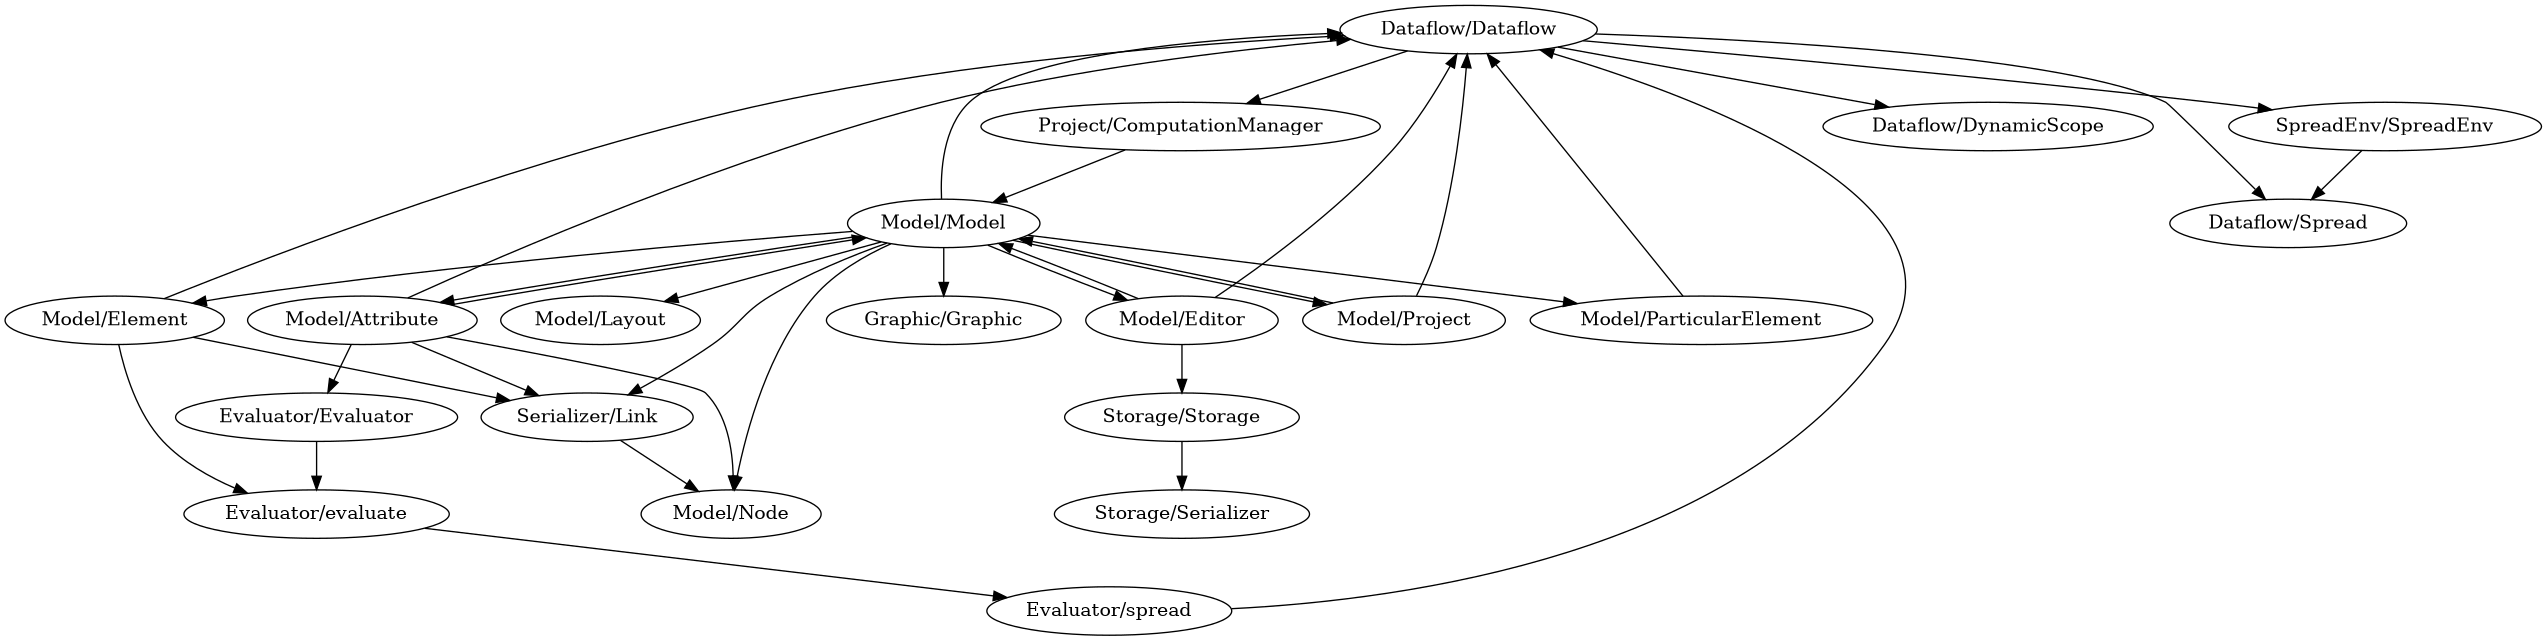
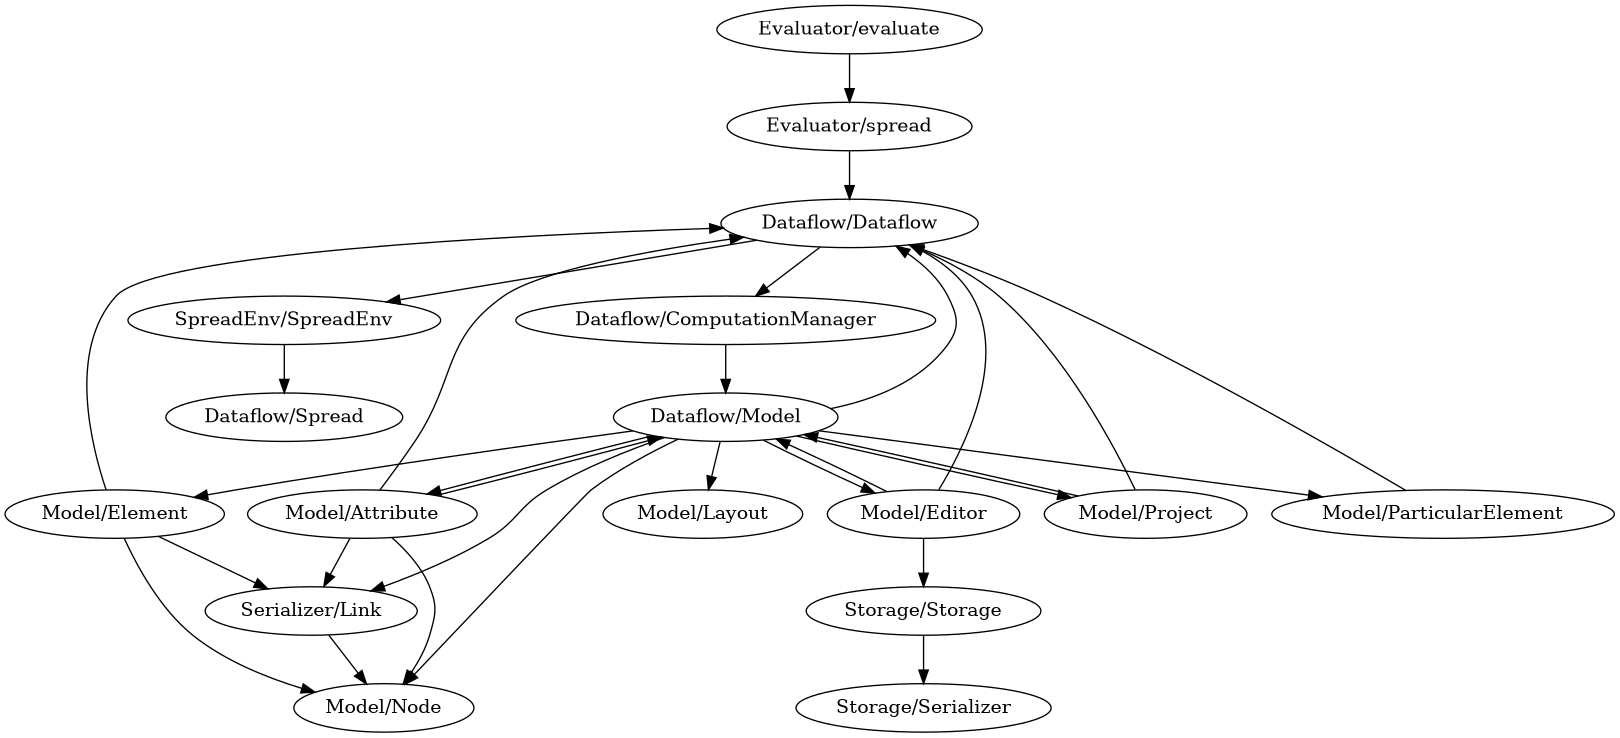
(1945, 57) -> none
(1181, 127) -> (726, 320)
(1988, 127) -> none
(944, 223) -> (726, 417)
(944, 320) -> none
(317, 417) -> none
(156, 433) -> (194, 636)
